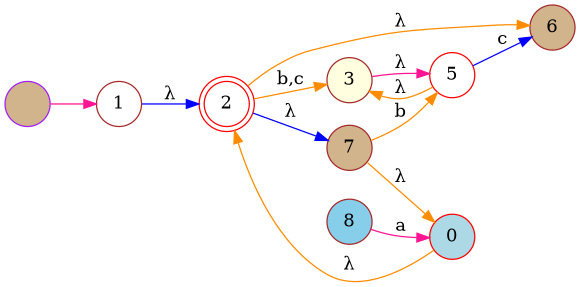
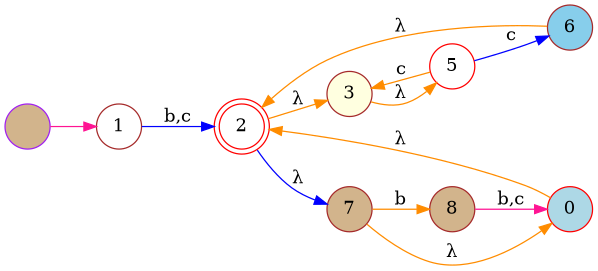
(552, 28) -> (570, 28)
(377, 36) -> (402, 37)
(394, 74) -> (400, 104)
(291, 80) -> (298, 100)
(401, 88) -> (401, 70)
(170, 95) -> (178, 117)
(402, 125) -> (395, 209)
(350, 222) -> (452, 209)
(401, 226) -> (511, 200)
